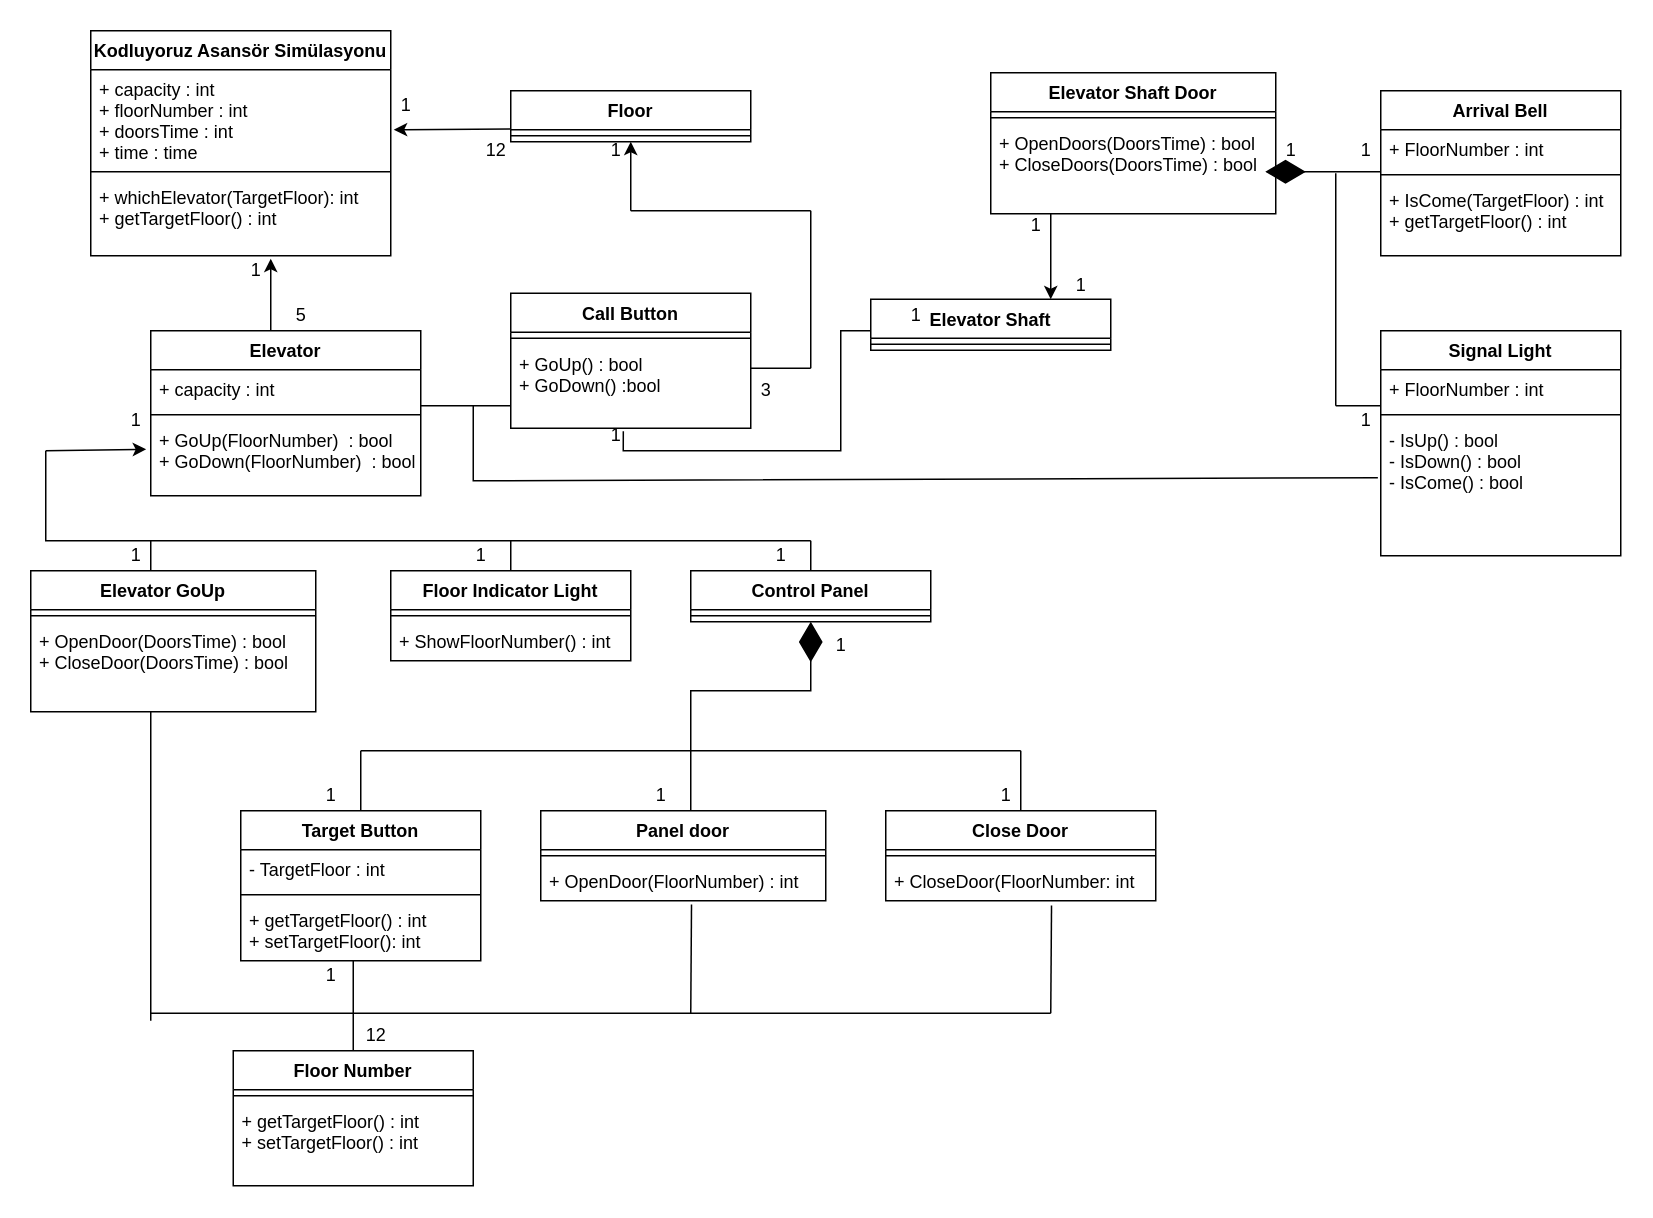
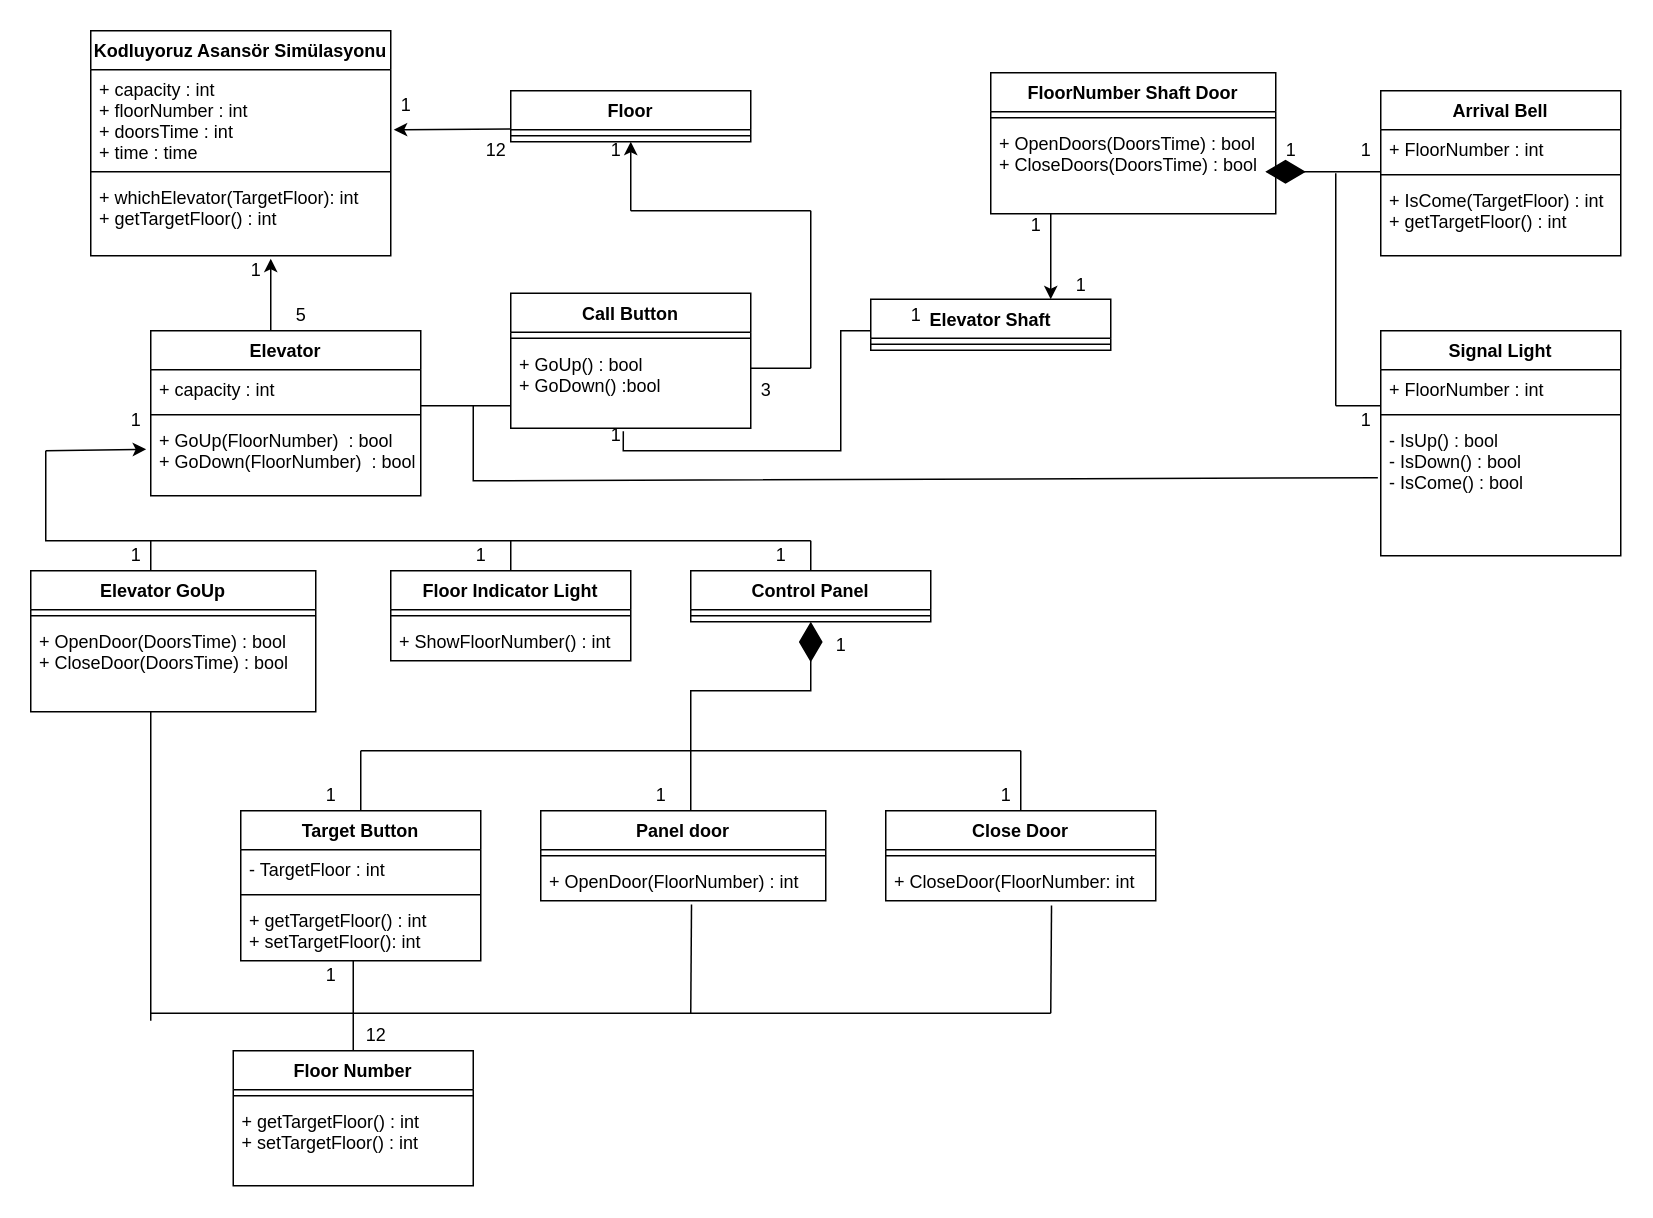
(1133, 93) -> (1133, 93)
